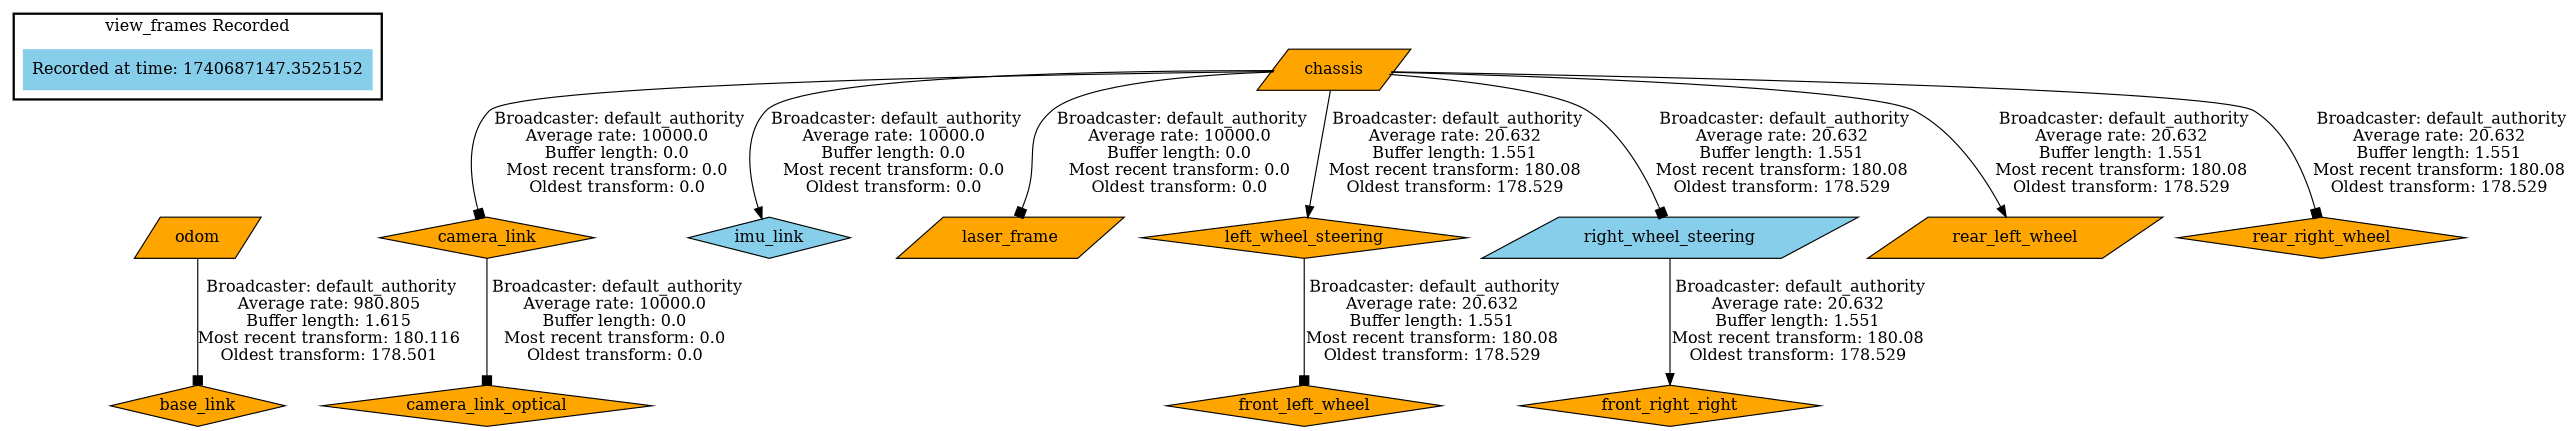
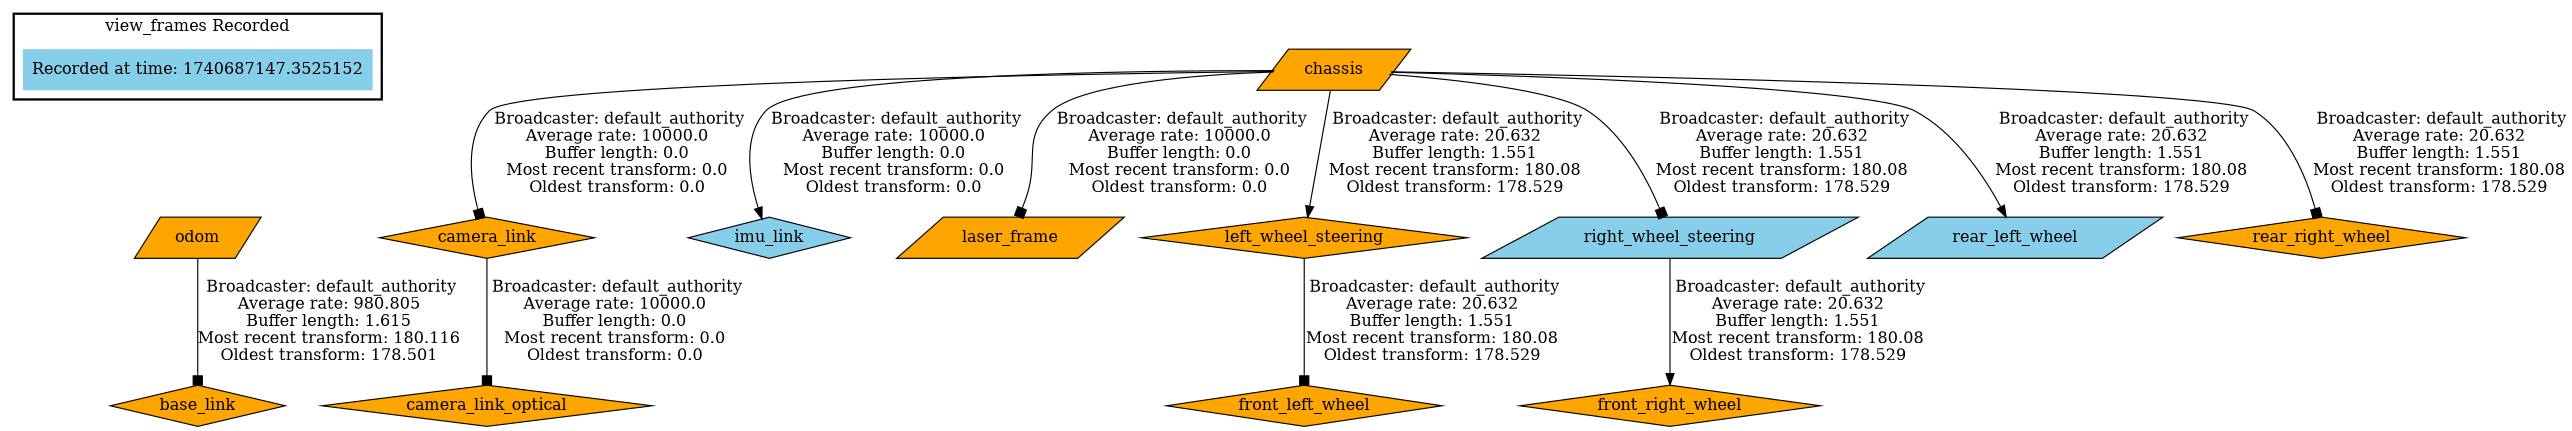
(2015, 238) -> (2015, 238)
(1670, 406) -> (1670, 406)
